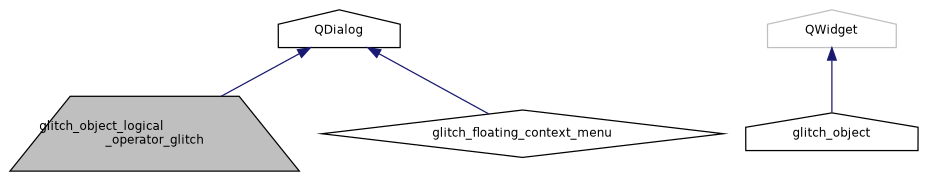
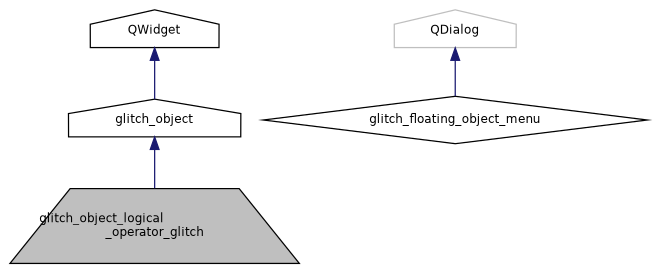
(339, 31) -> (455, 31)
(832, 31) -> (155, 31)
(260, 75) -> (155, 169)
(523, 134) -> (455, 120)
